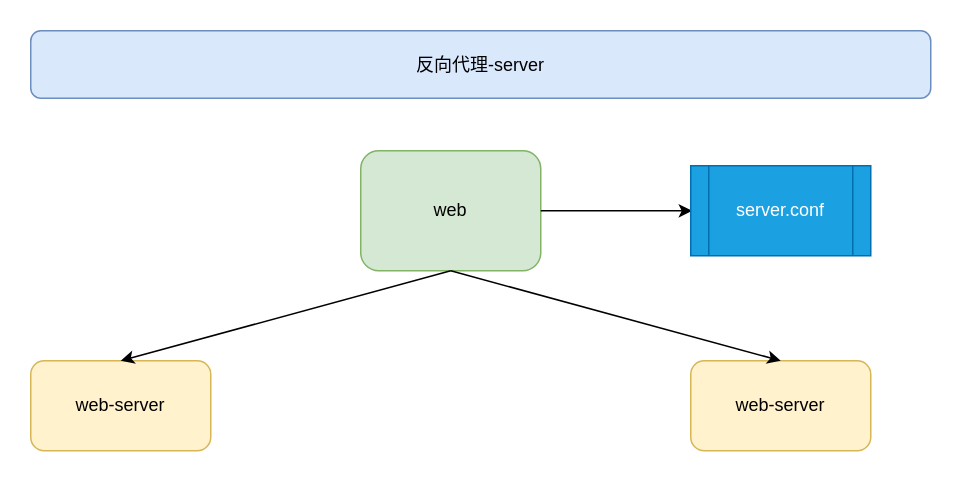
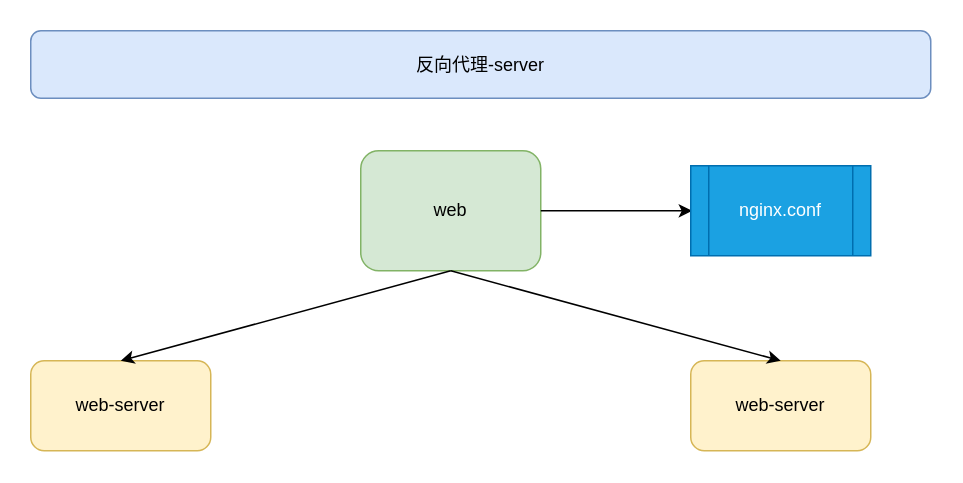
(781, 211) -> (781, 211)
